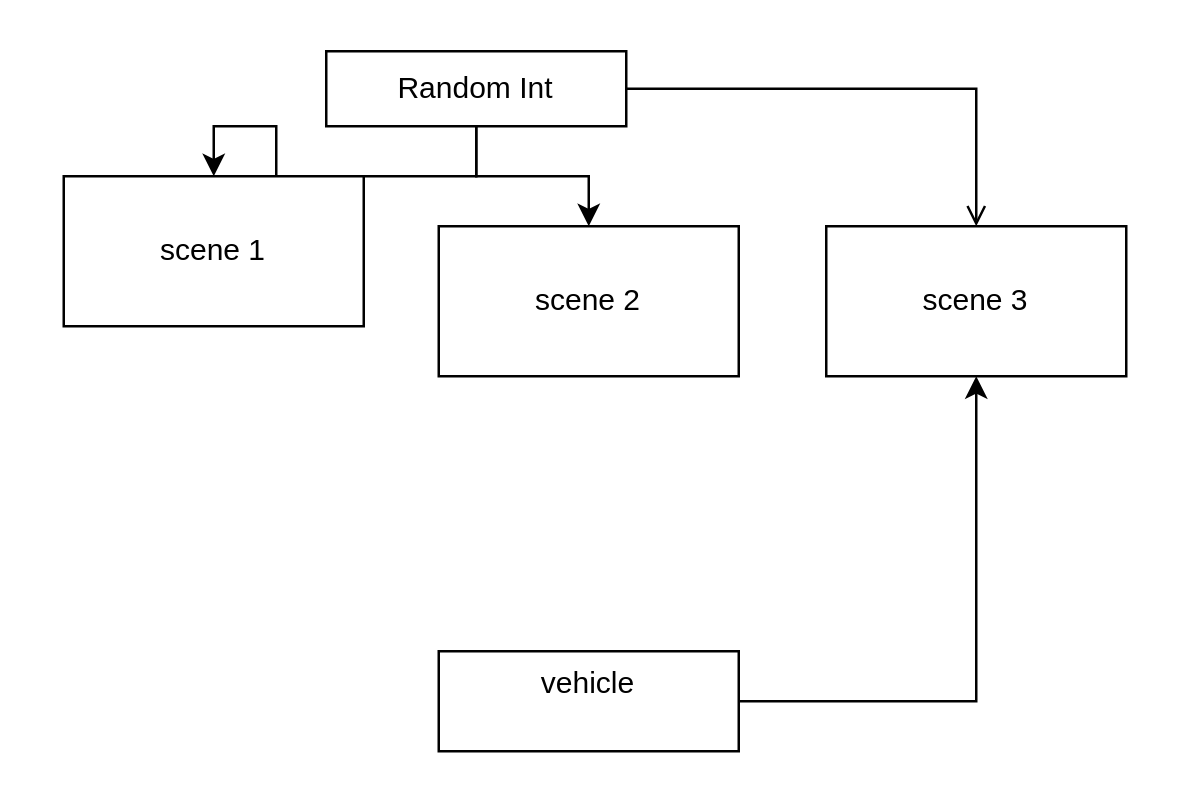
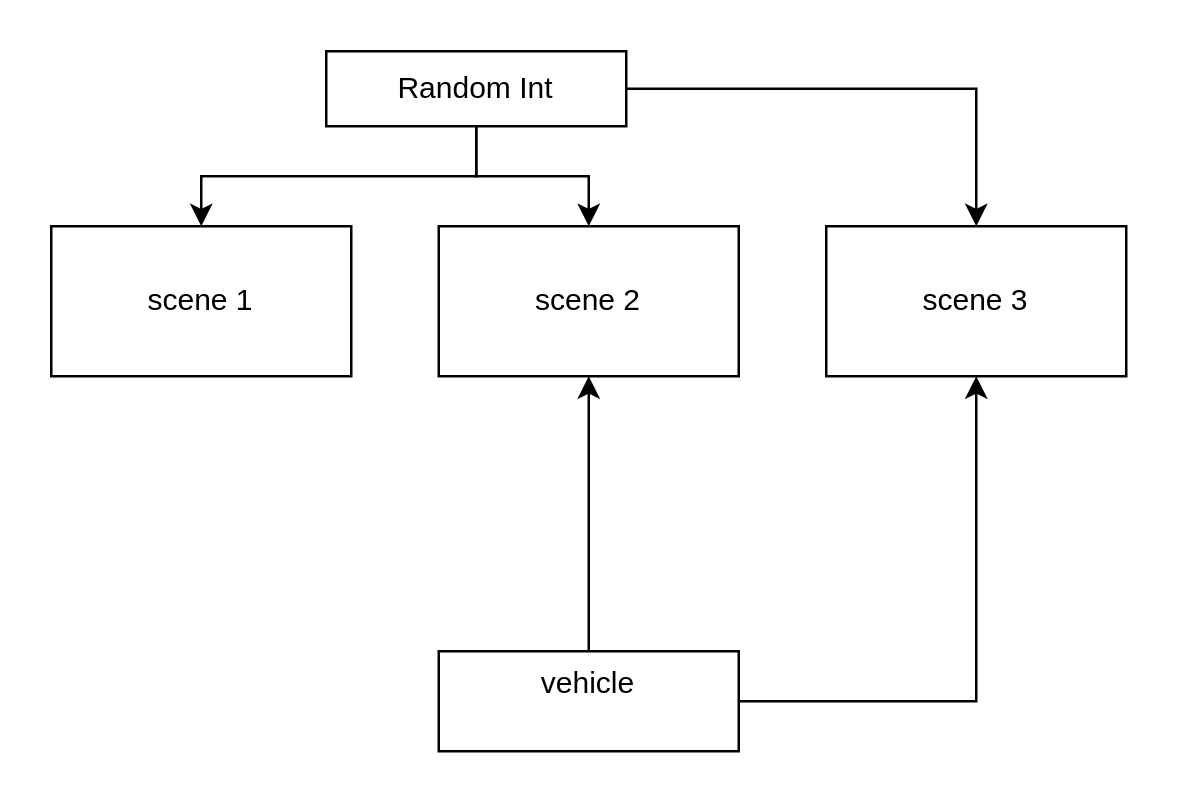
(976, 212) -> (976, 208)
(214, 251) -> (201, 301)
none -> (589, 522)
